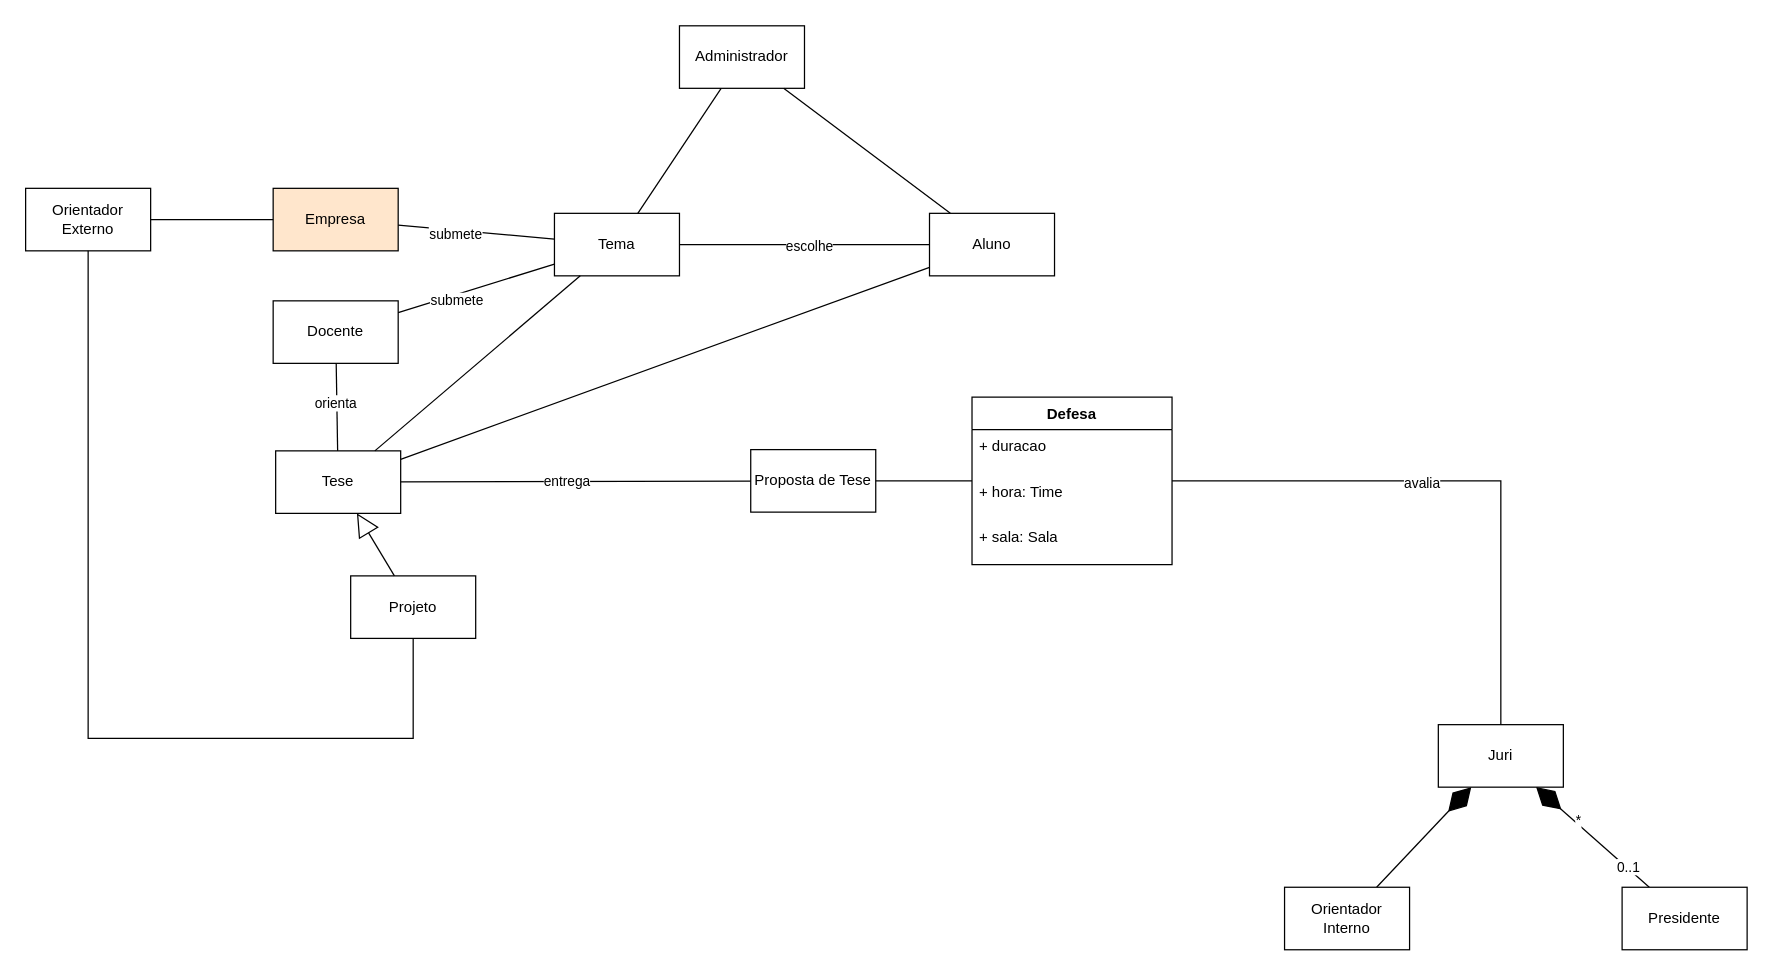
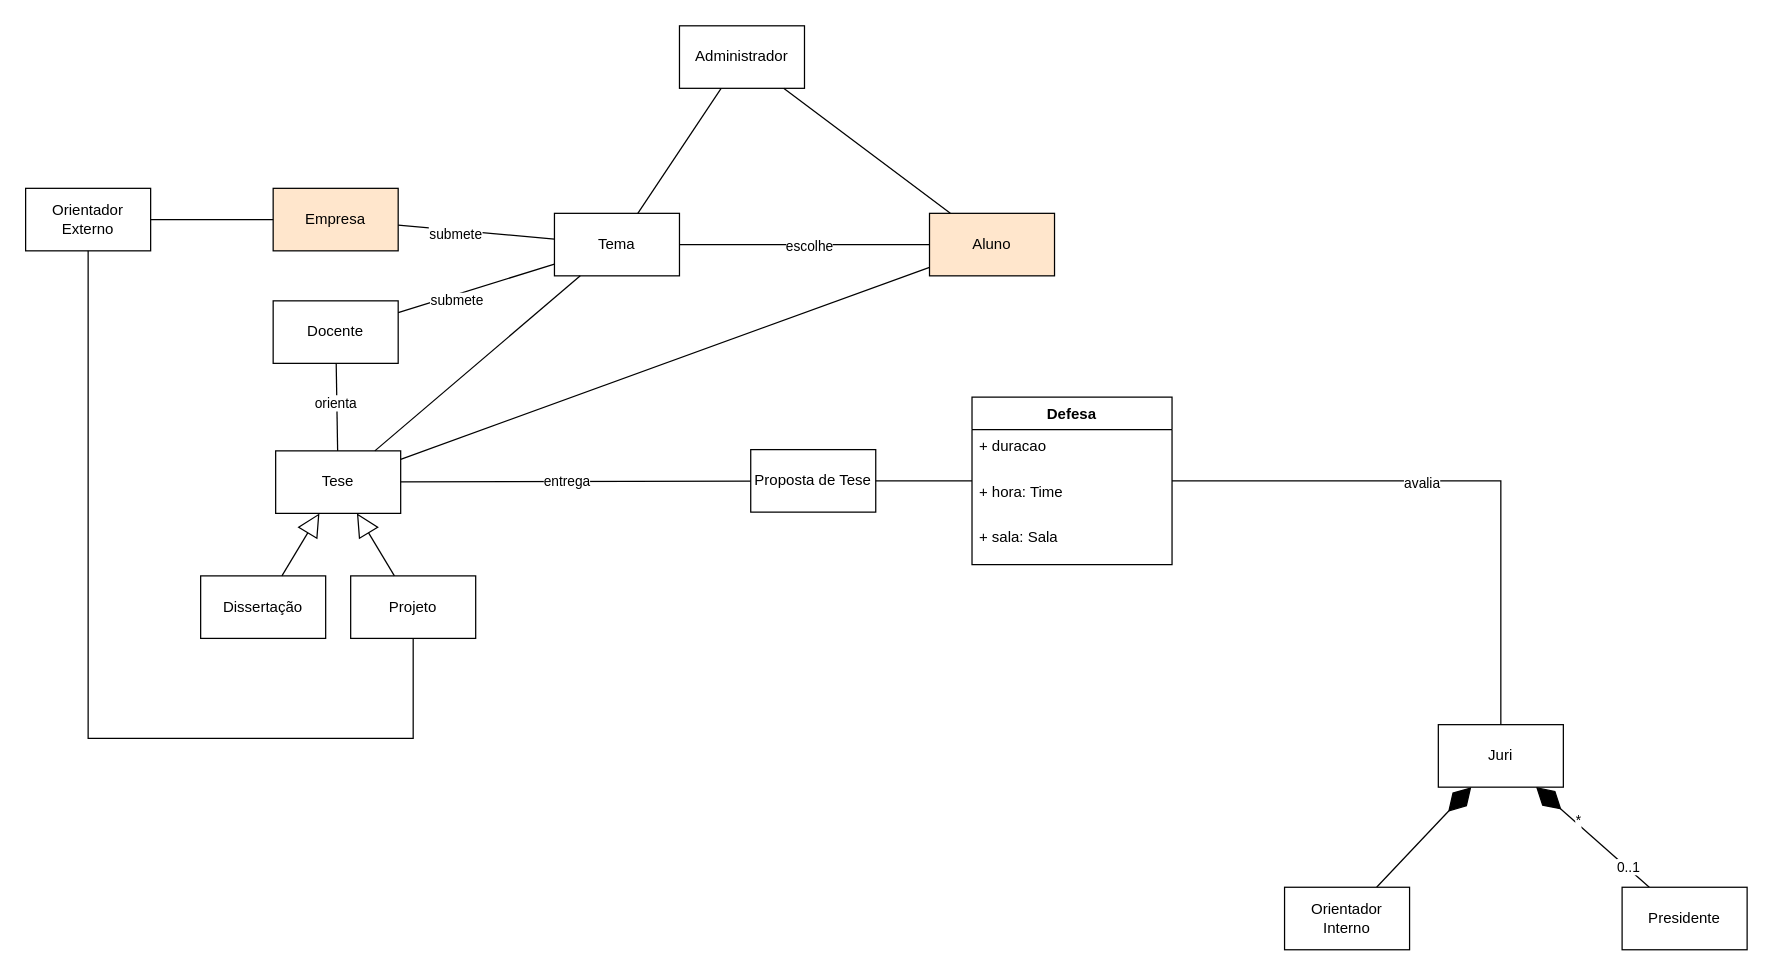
(992, 244) -> (992, 244)
none -> (295, 554)
none -> (263, 607)
